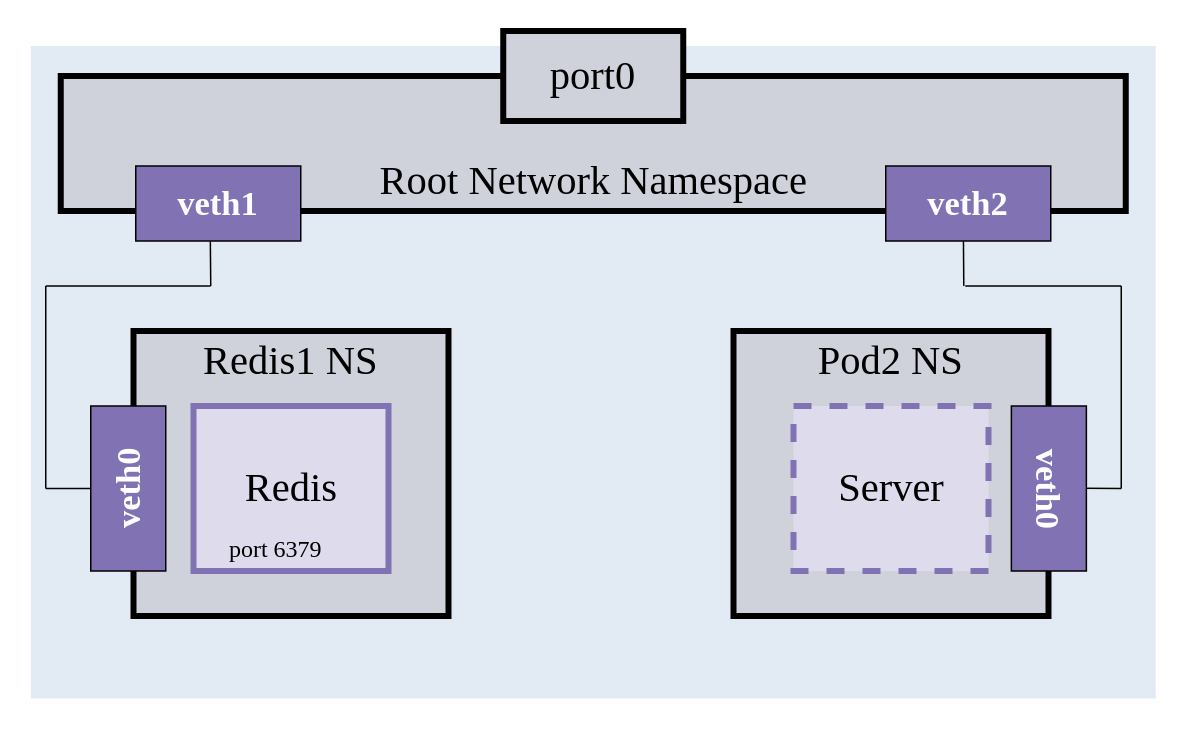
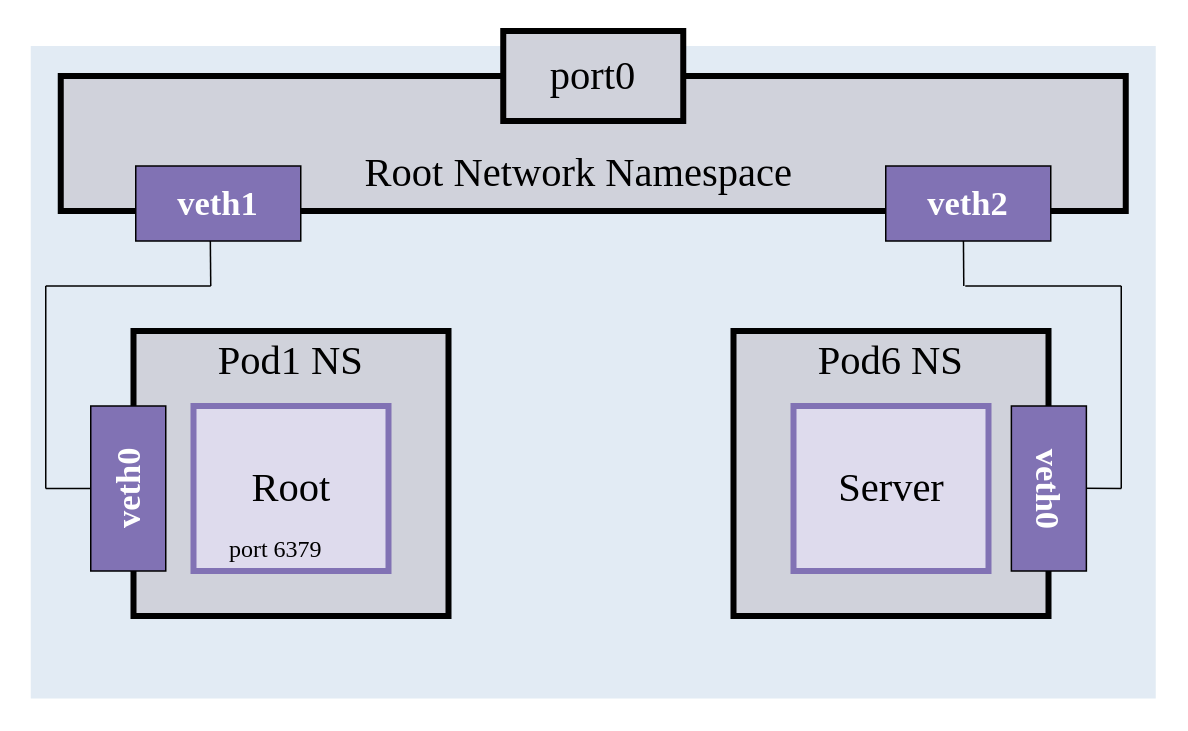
(593, 181) -> (578, 173)
(291, 361) -> (291, 361)
(891, 361) -> (891, 361)
(292, 488) -> (292, 488)
(891, 488) -> (891, 488)
